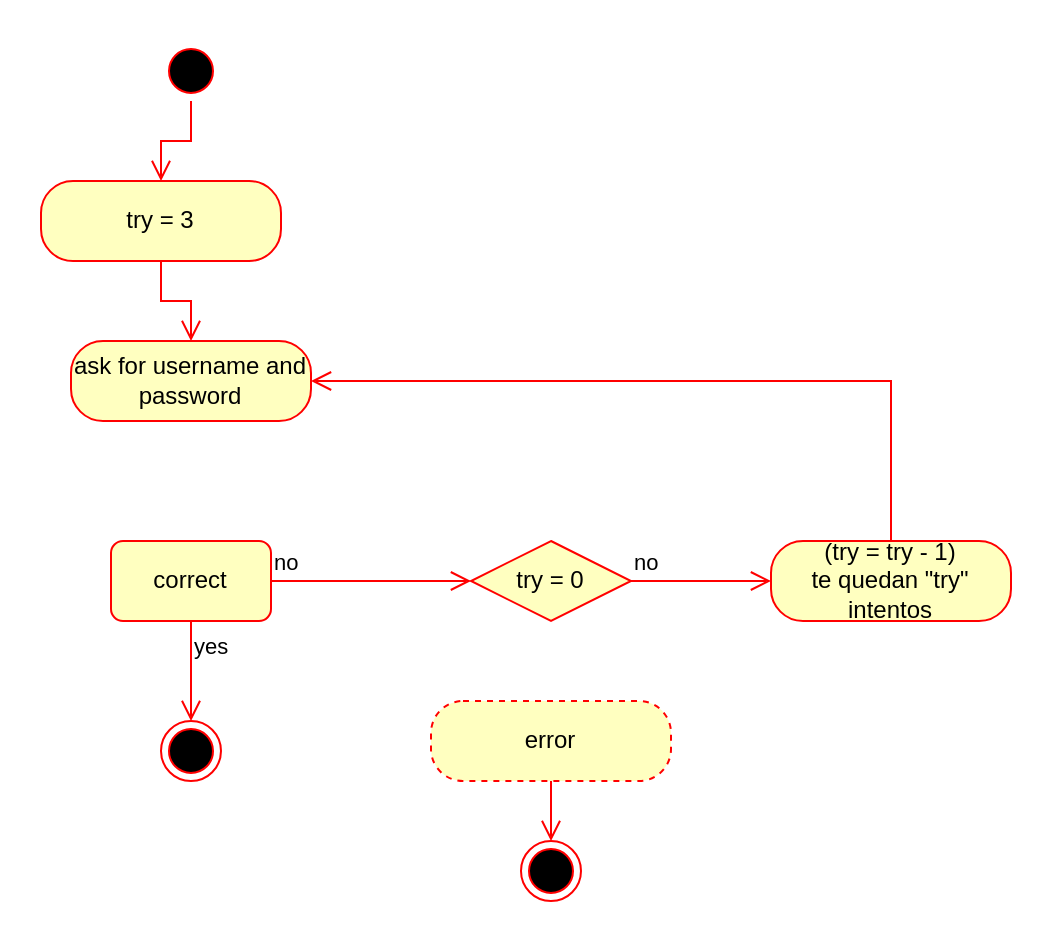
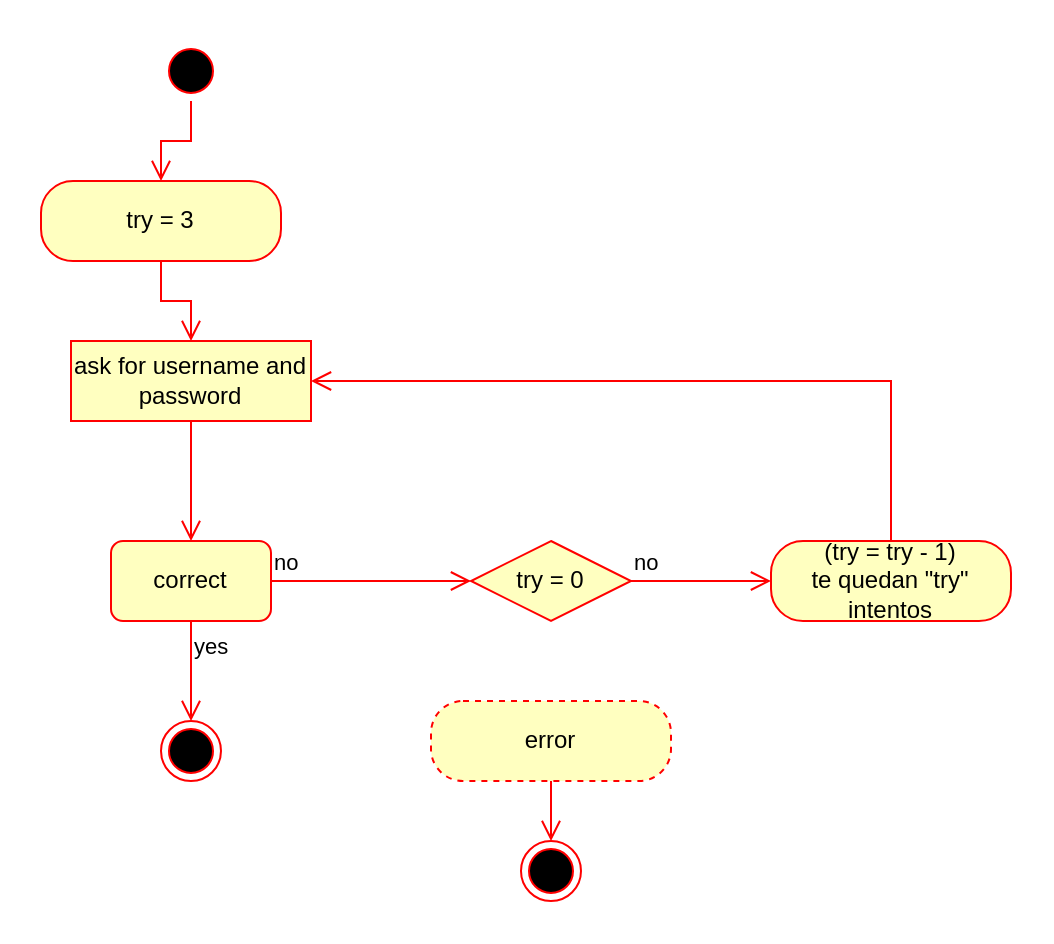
(191, 381) -> (191, 381)
none -> (191, 478)
